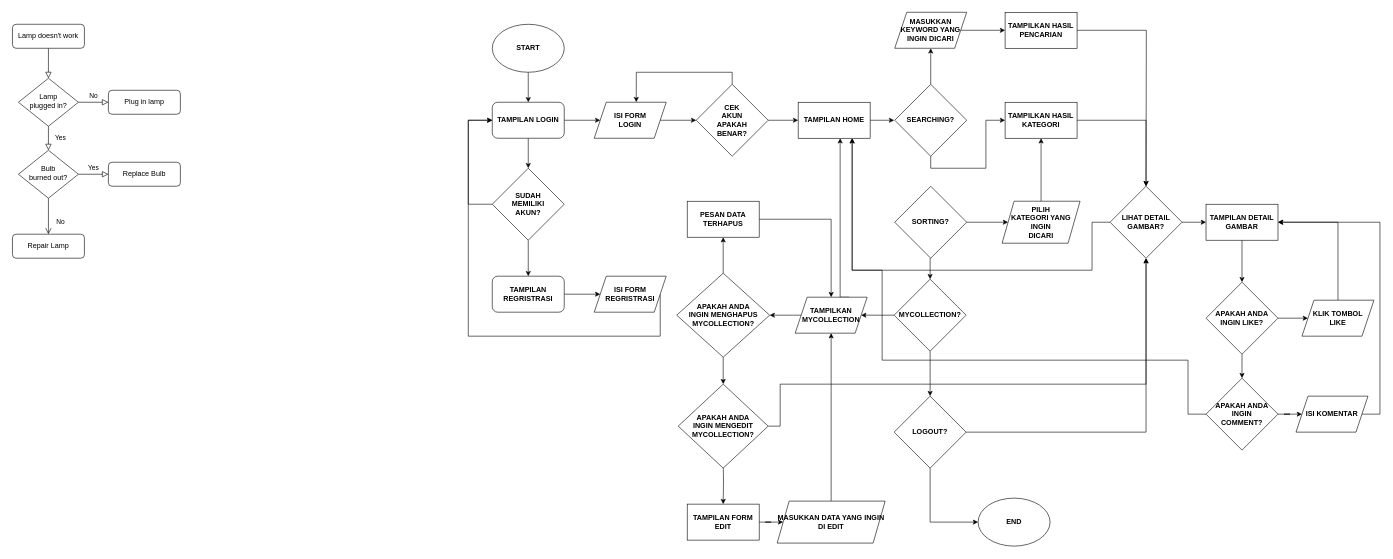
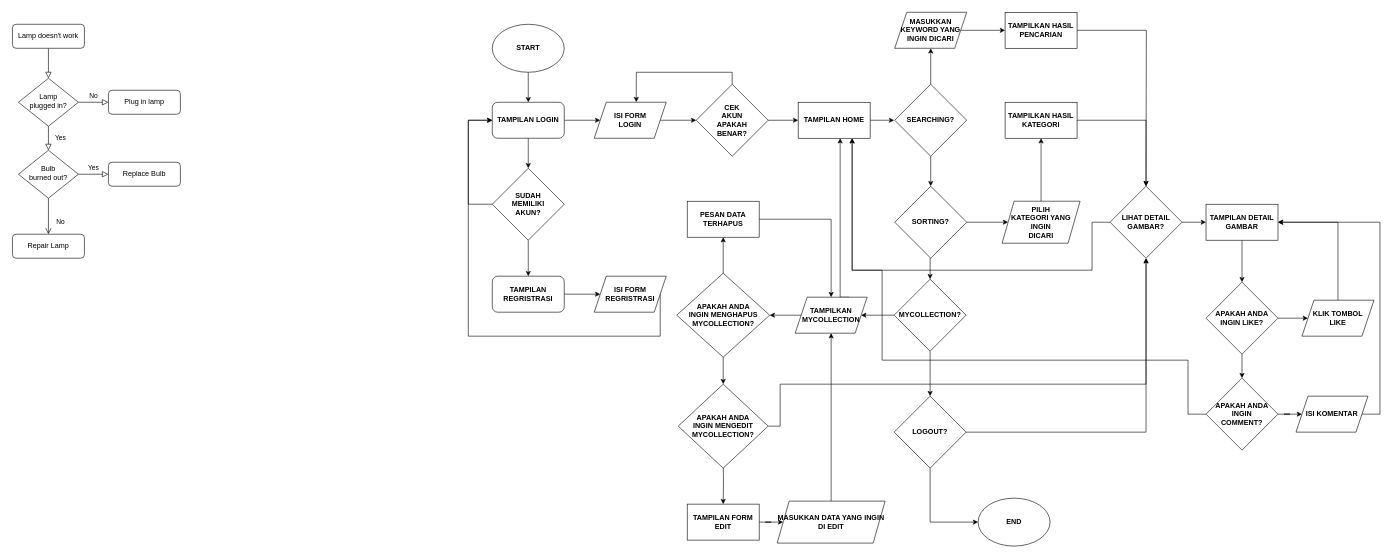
(986, 120) -> (931, 180)
